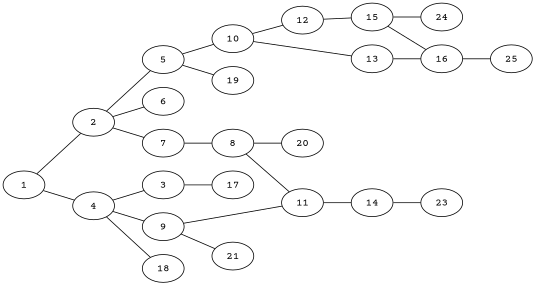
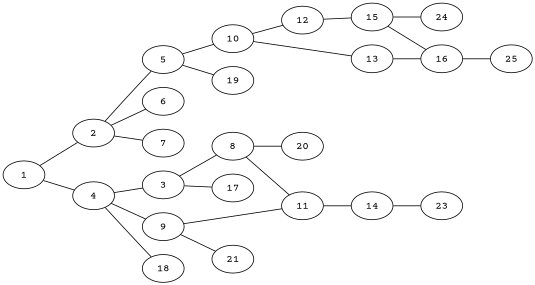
(198, 143) -> (198, 166)
